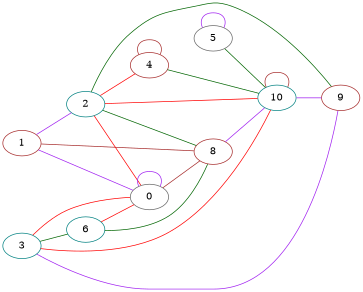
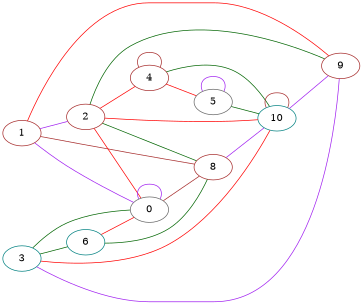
none -> (157, 3)
none -> (181, 90)
(86, 104) -> (86, 117)
(77, 206) -> (77, 219)
